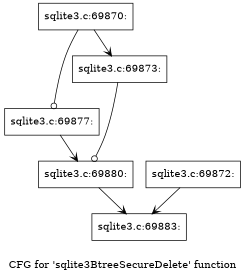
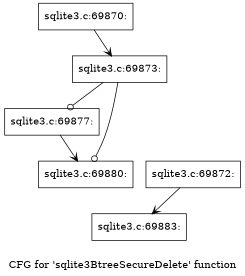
(63, 65) -> (88, 94)
(110, 198) -> none
